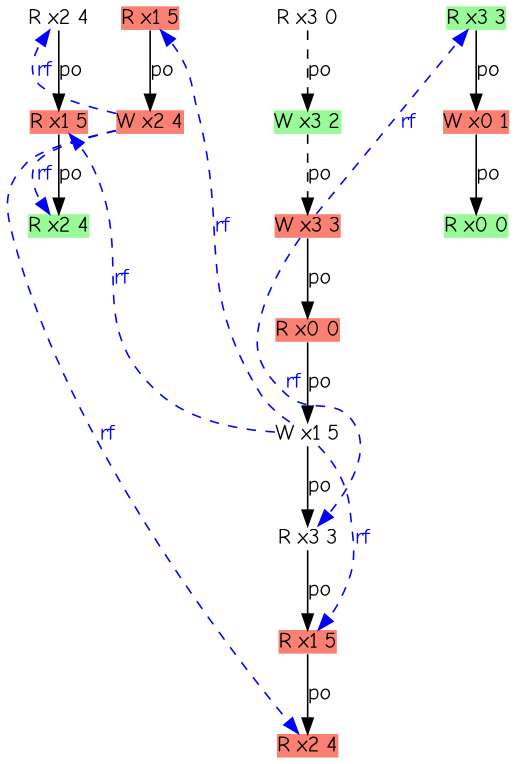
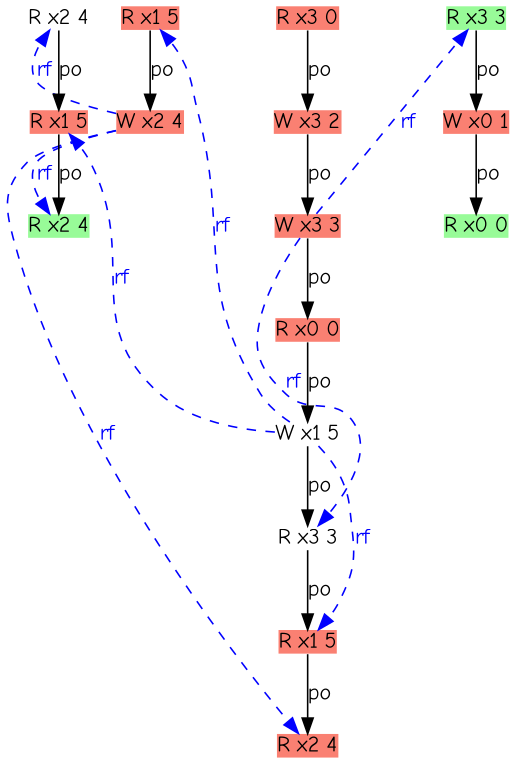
(308, 18) -> (308, 18)
(308, 62) -> (308, 62)
(308, 122) -> (308, 122)
(308, 166) -> (308, 166)
